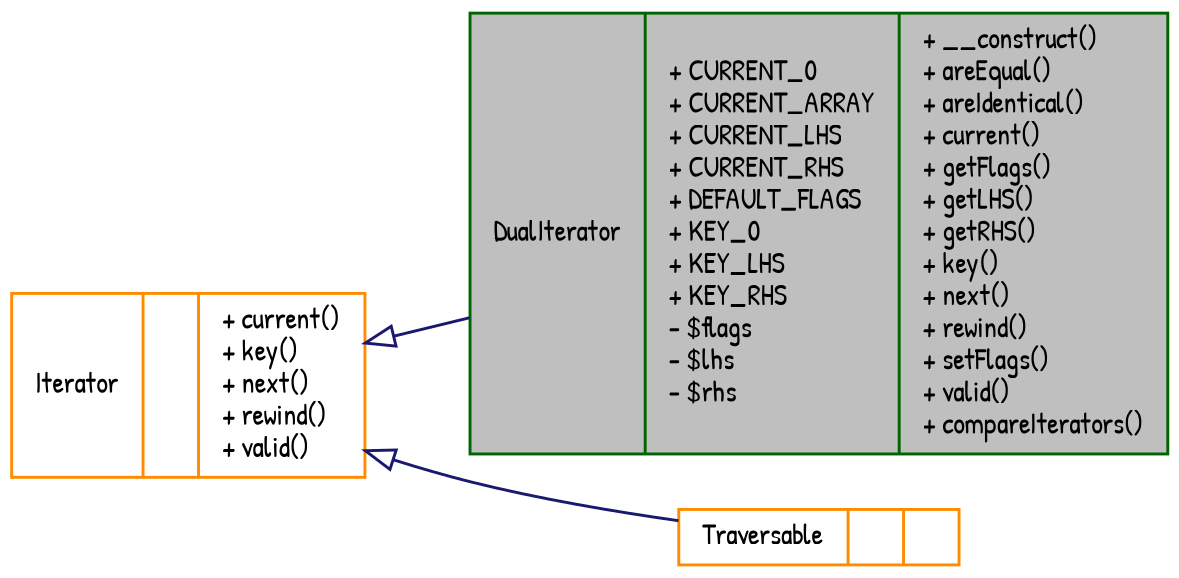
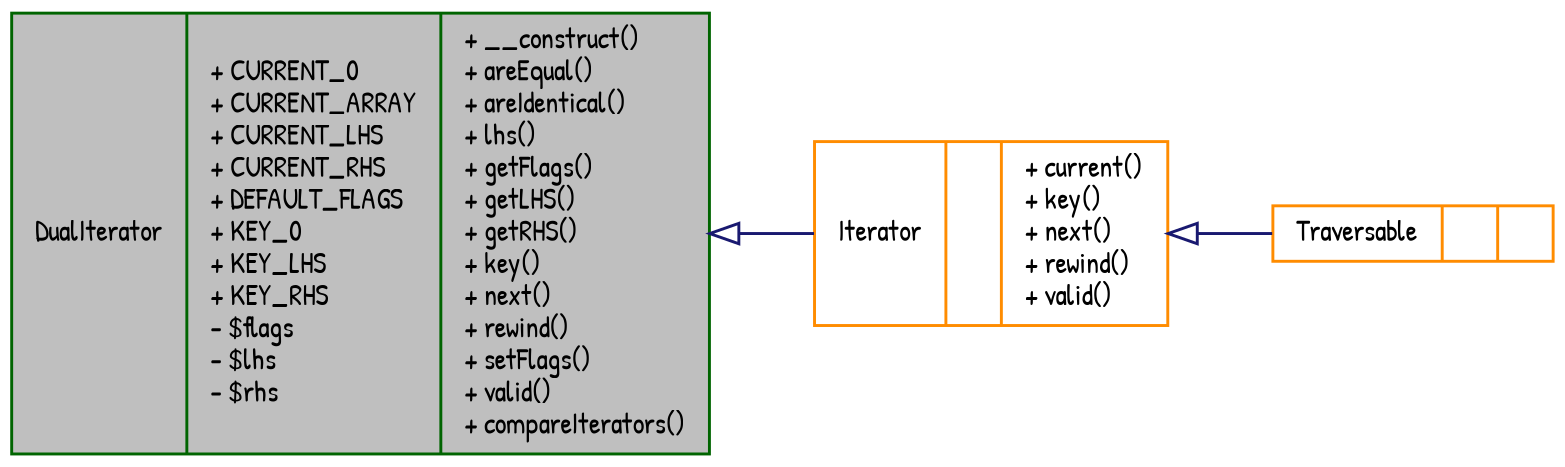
(982, 136) -> (501, 136)
(432, 327) -> (777, 234)
